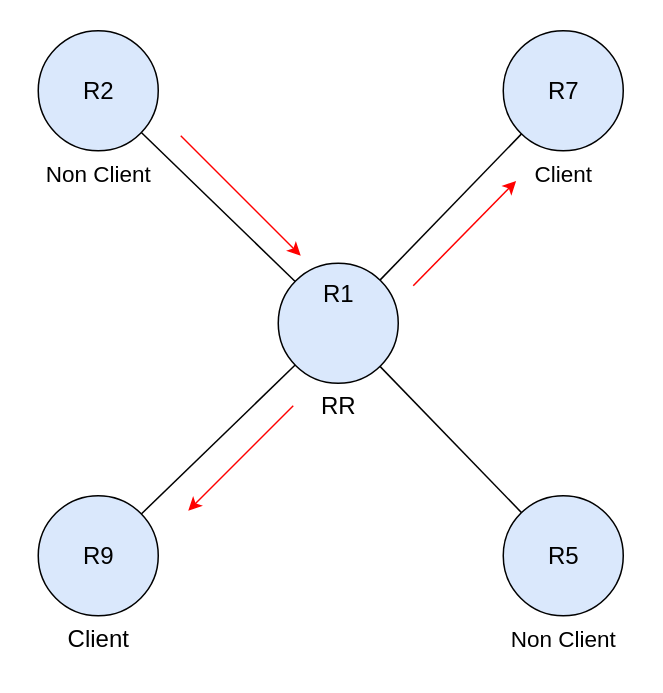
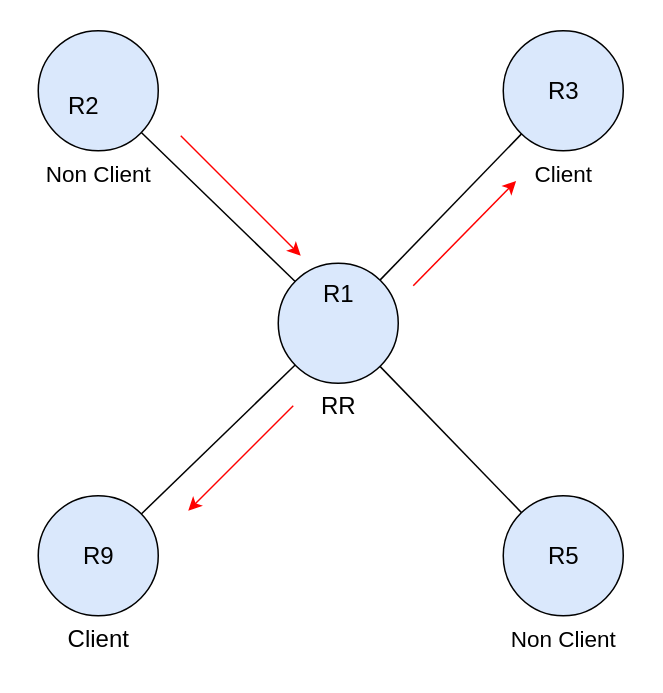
(98, 91) -> (83, 106)
(564, 91) -> (564, 91)
